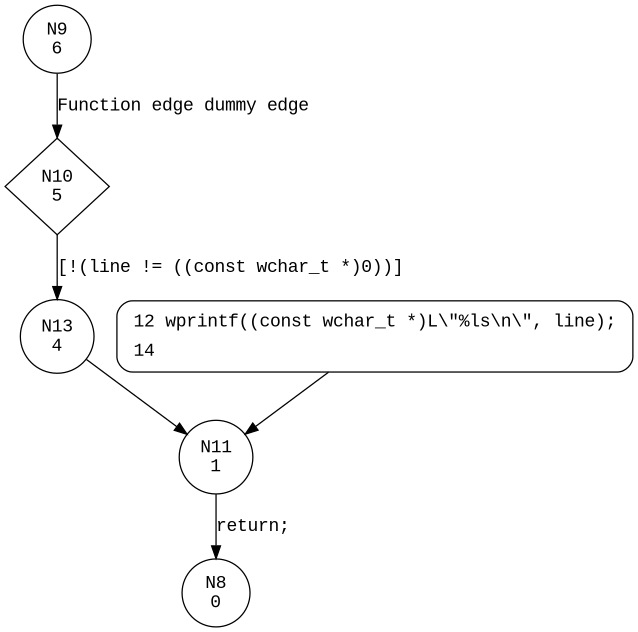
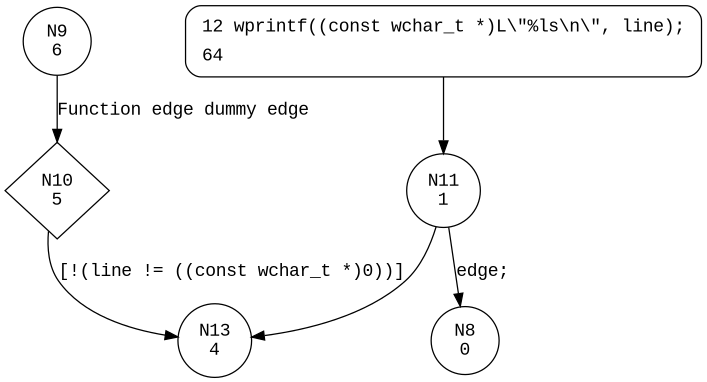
(144, 350) -> (213, 55)
(132, 393) -> (368, 306)
(253, 526) -> (483, 271)
